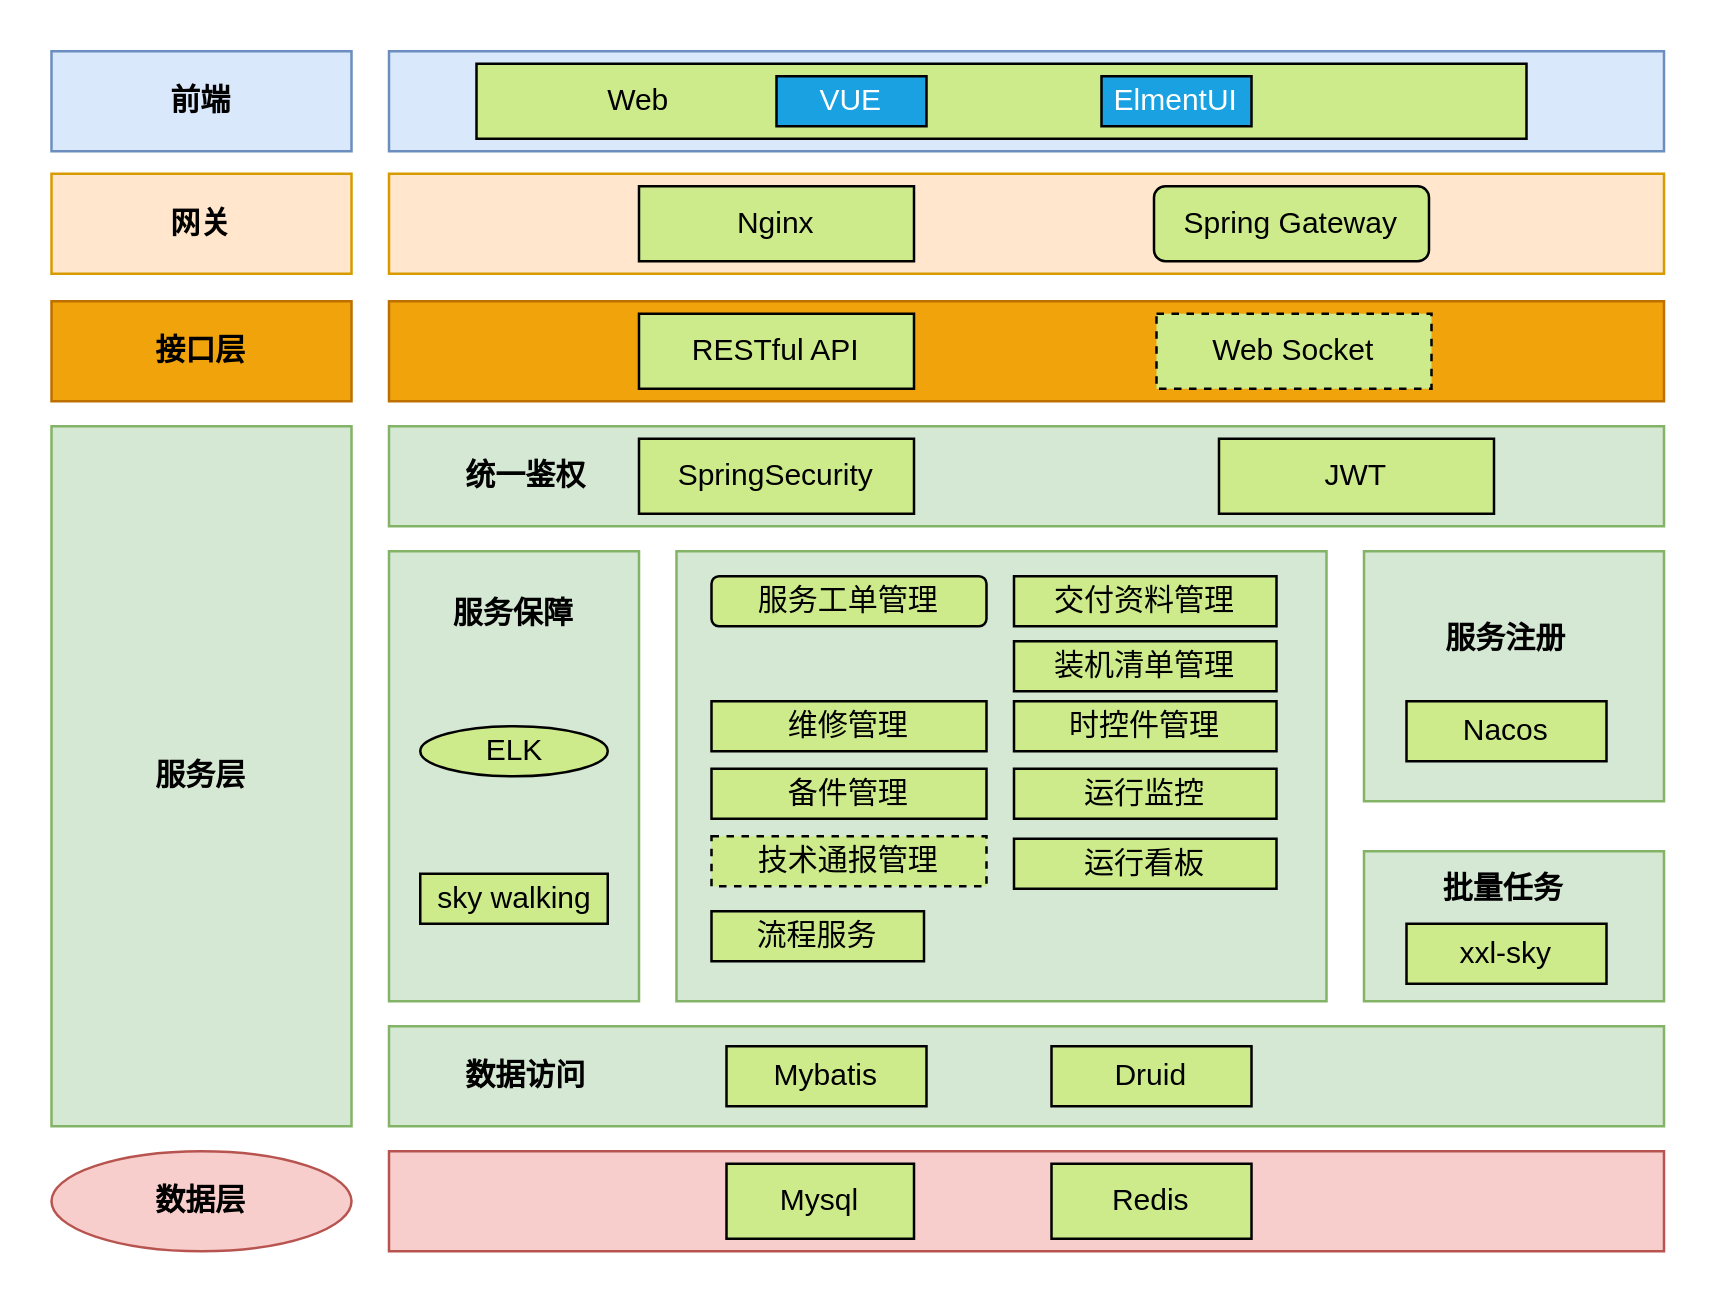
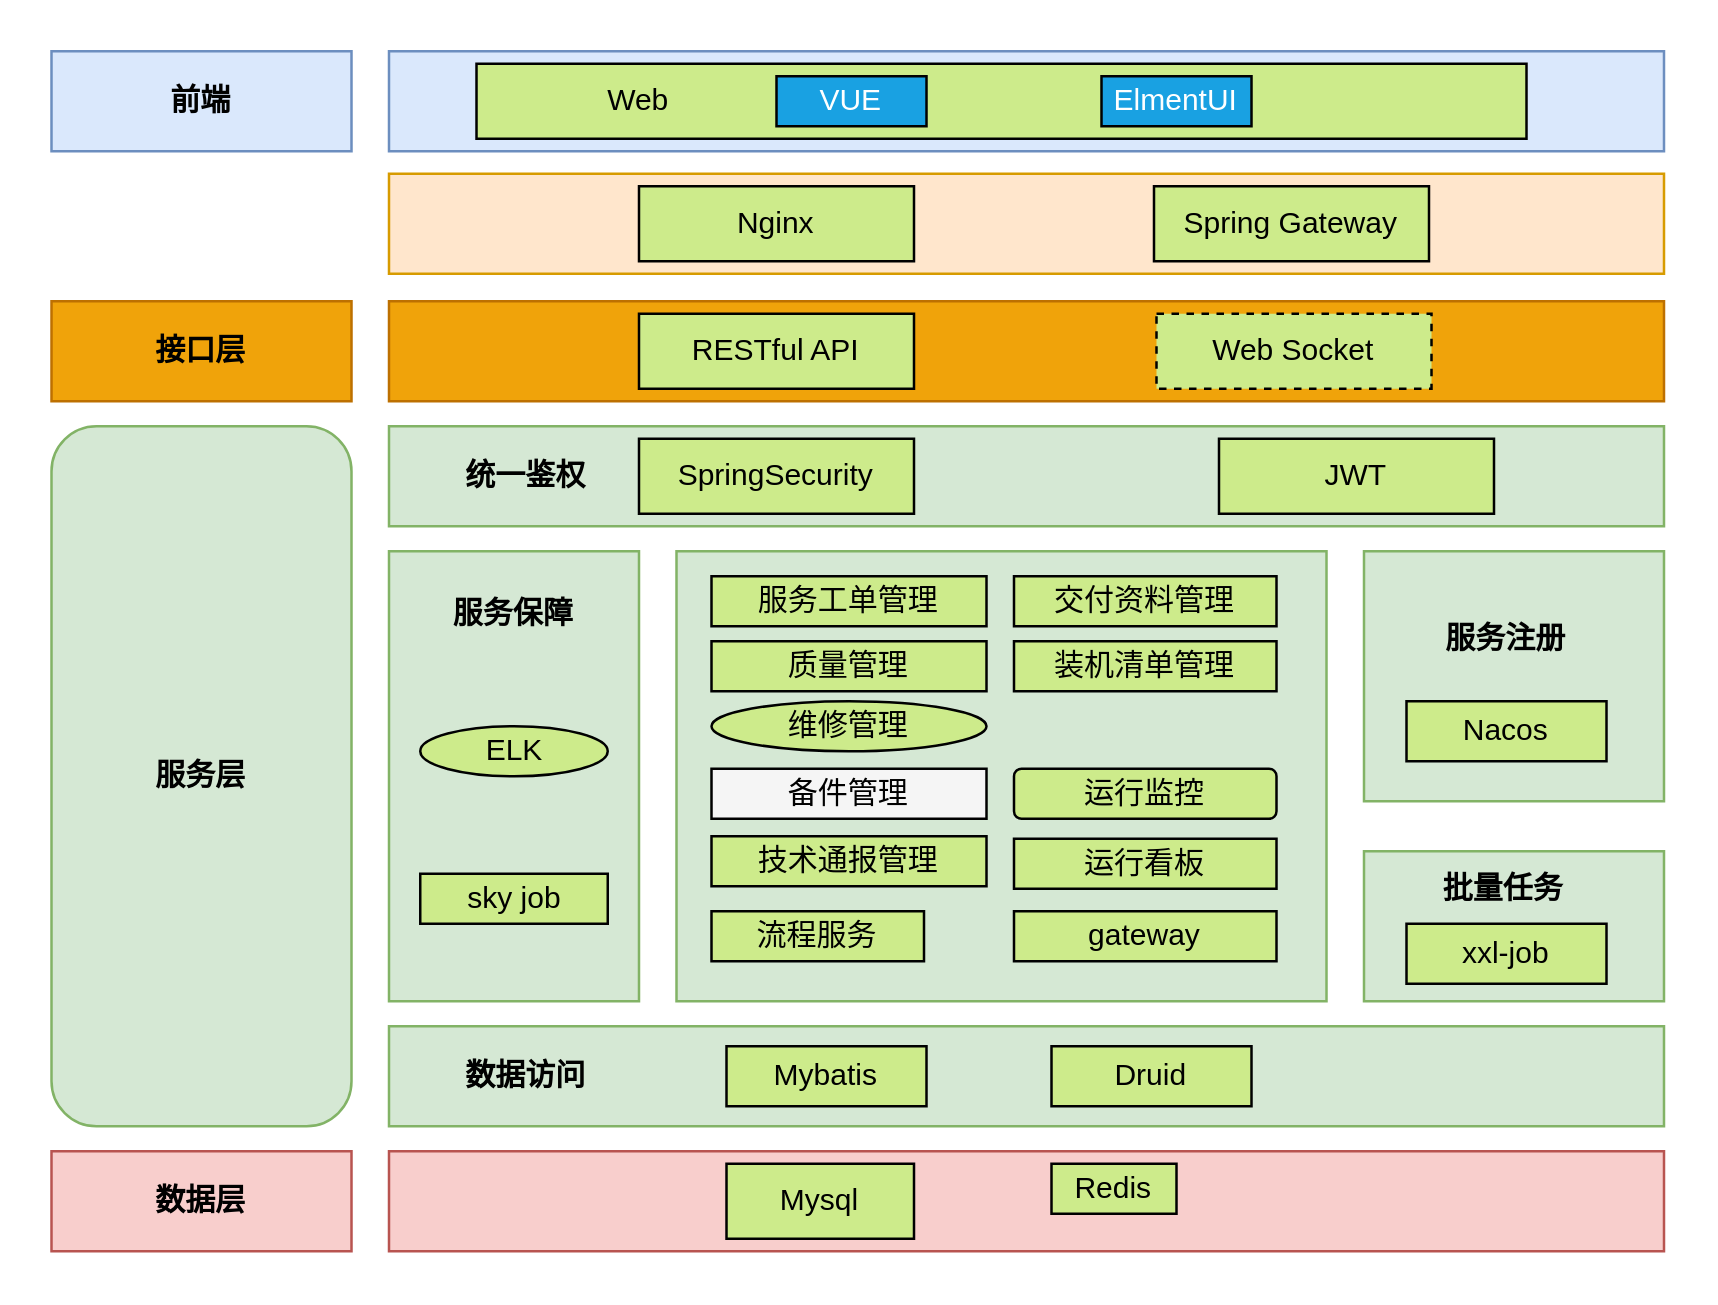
(201, 224) -> none
(1291, 224) -> (1291, 224)
(849, 601) -> (849, 601)
none -> (849, 666)
(849, 726) -> (849, 726)
(1145, 726) -> none
(201, 776) -> (201, 776)
(849, 794) -> (849, 794)
(1145, 794) -> (1145, 794)
(849, 861) -> (849, 861)
(515, 899) -> (515, 899)
none -> (1145, 936)
(1506, 954) -> (1506, 954)
(201, 1201) -> (201, 1201)
(1151, 1201) -> (1114, 1189)
